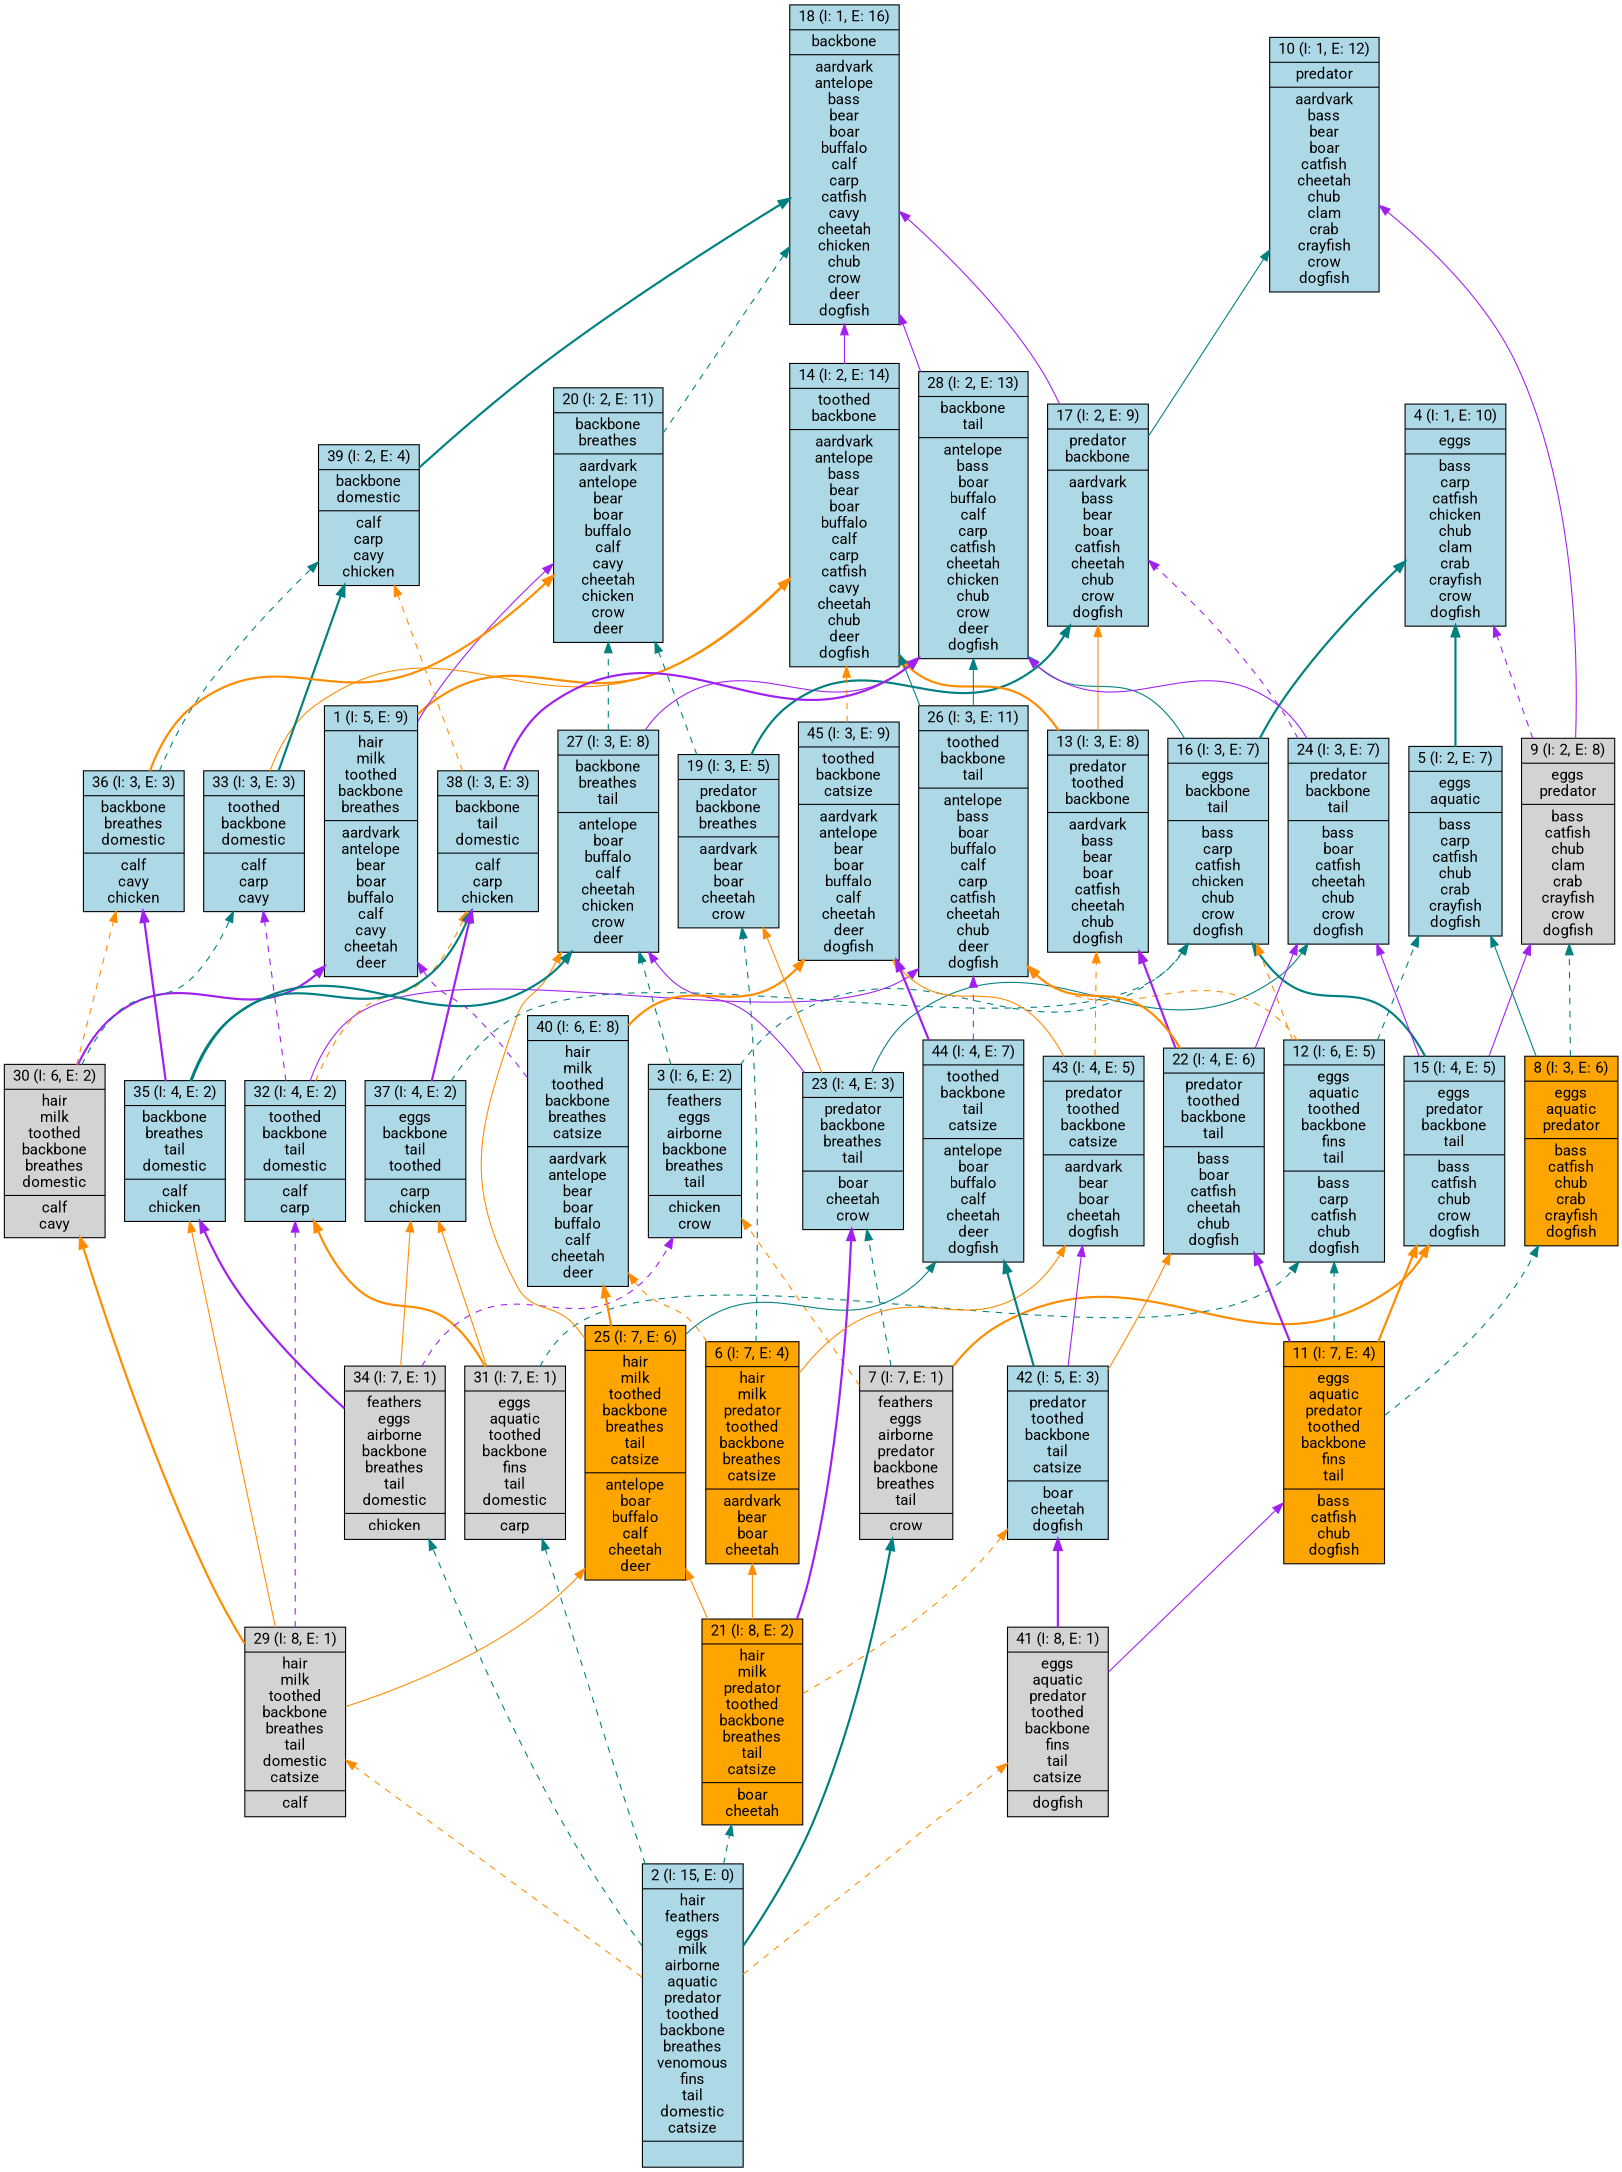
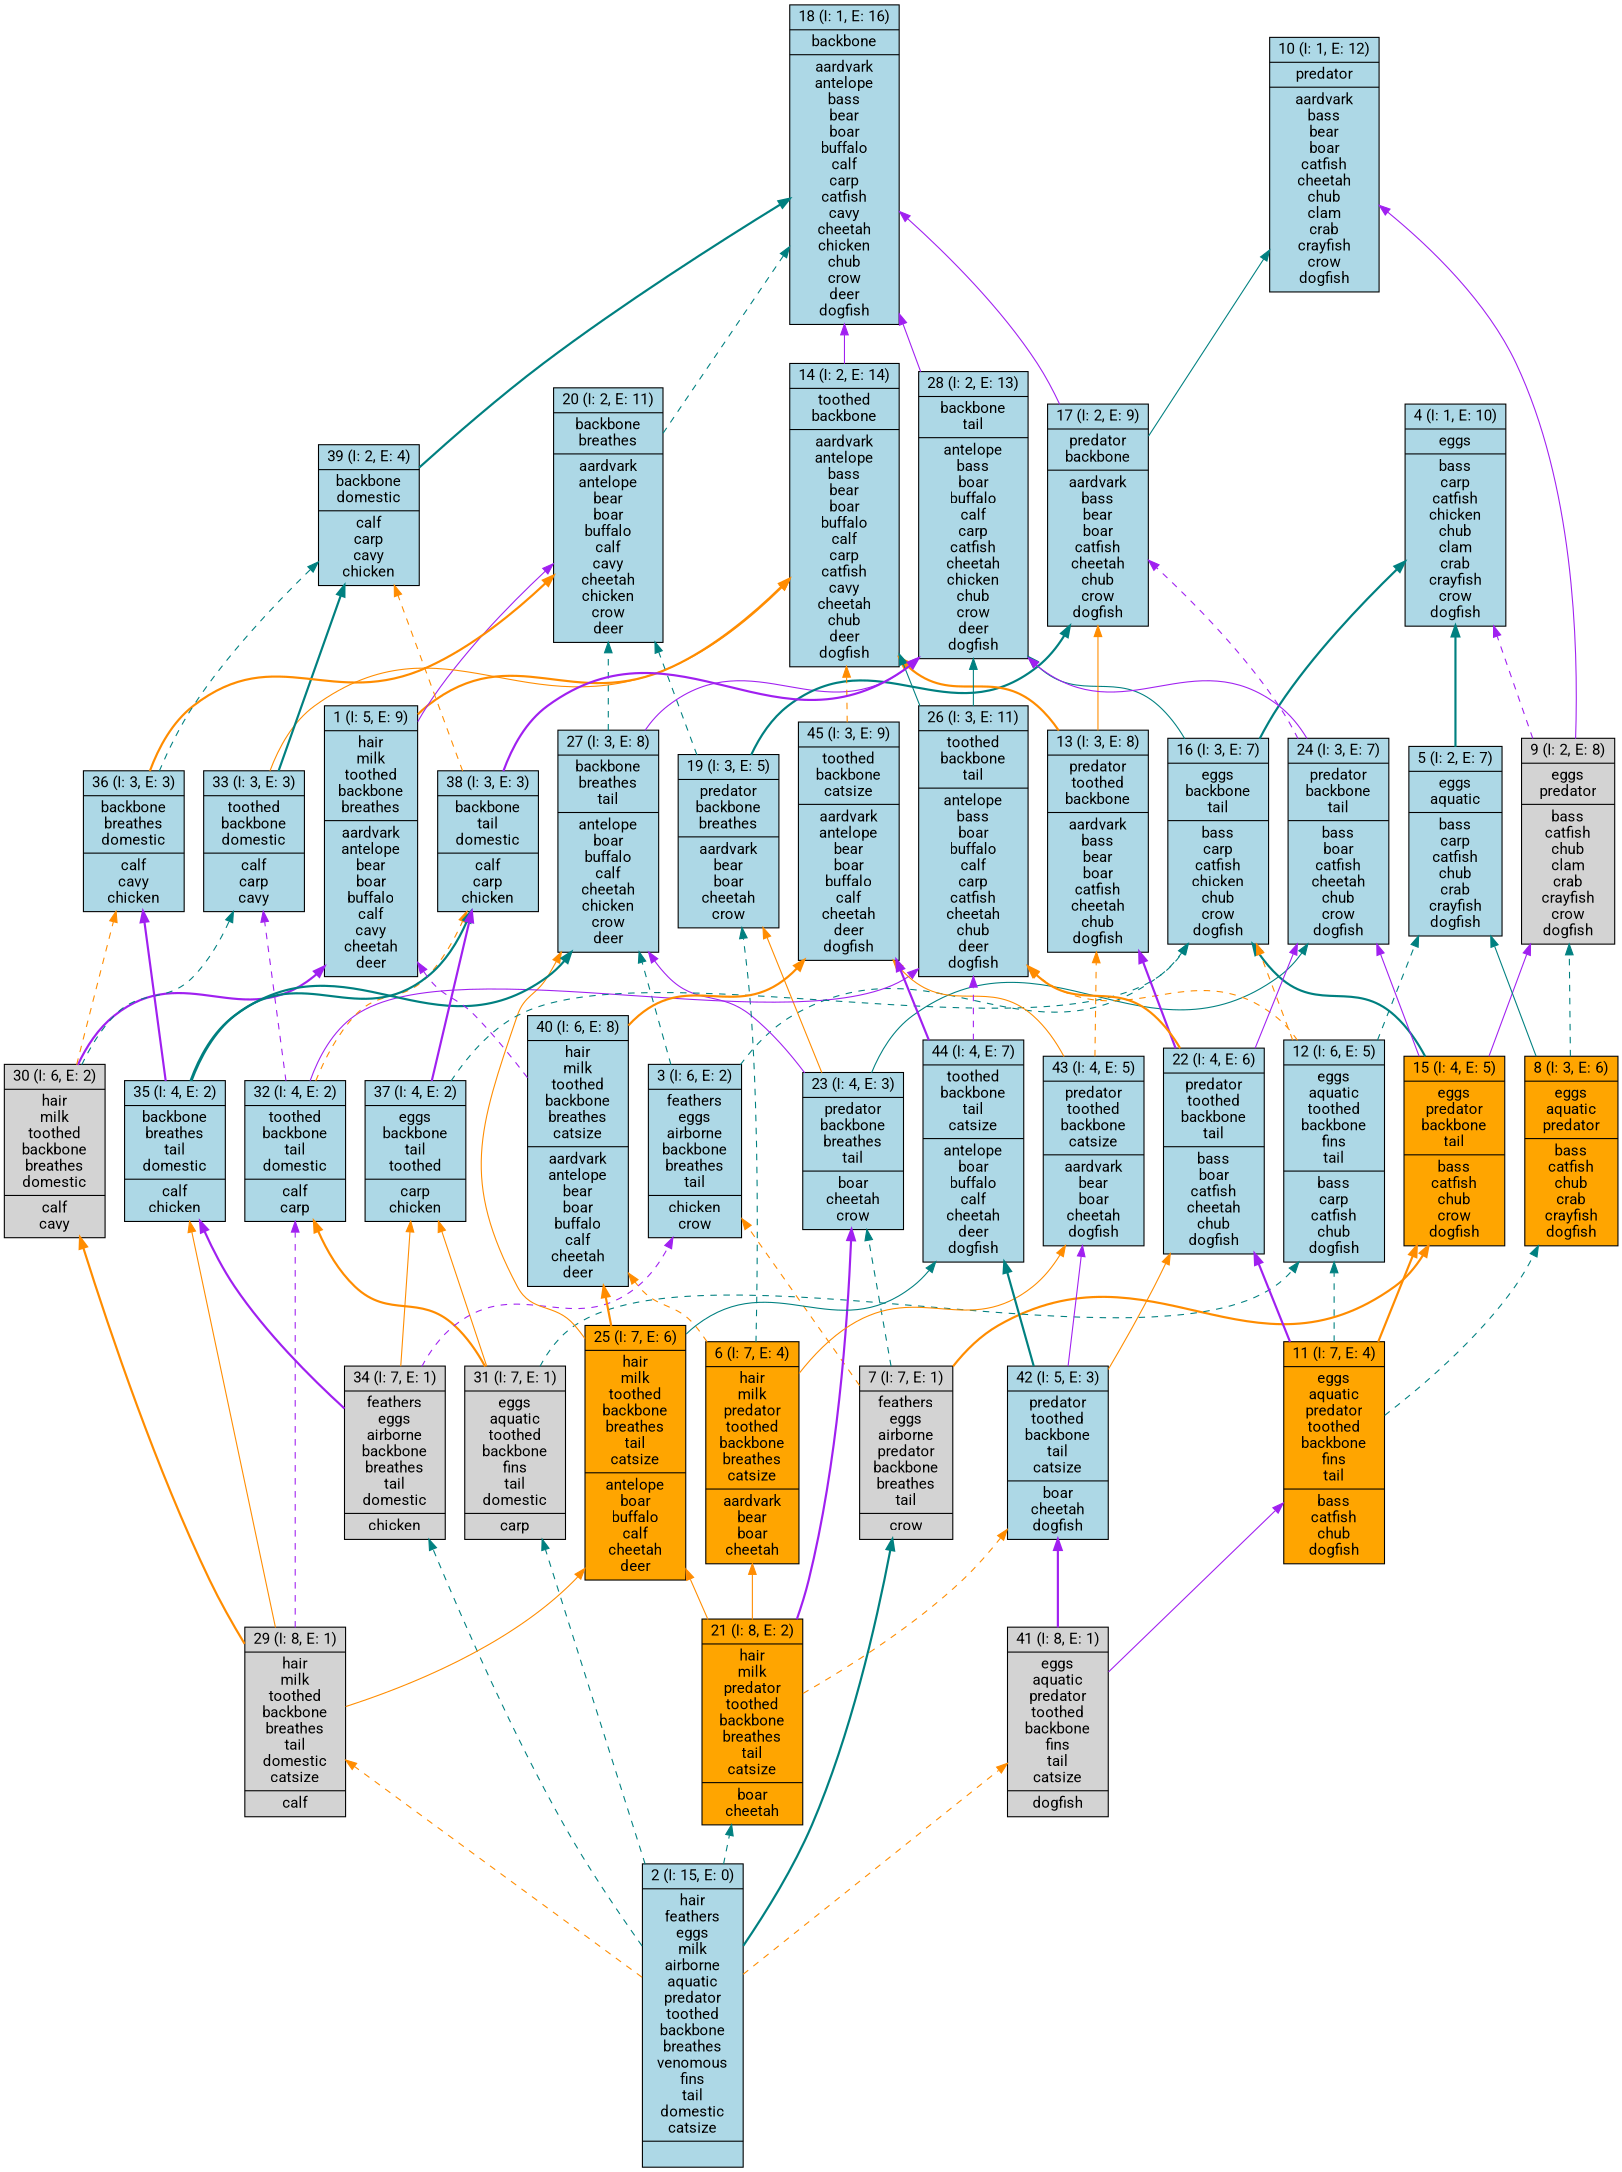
(1454, 1151) -> (1454, 1151)
